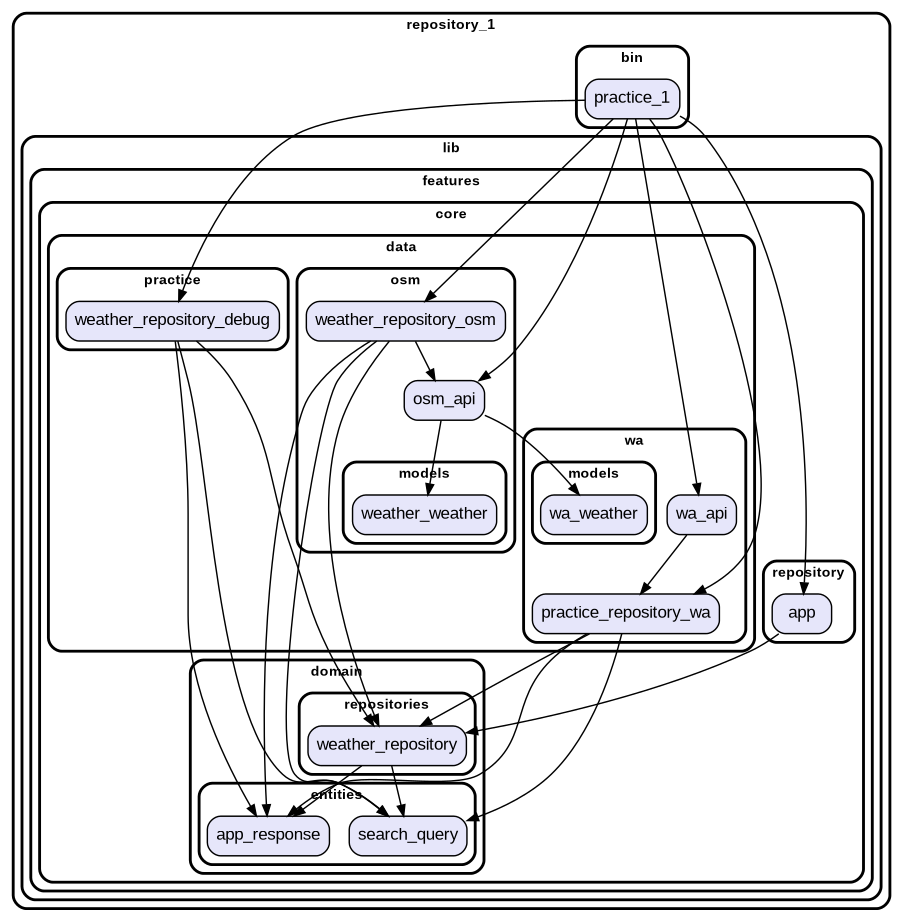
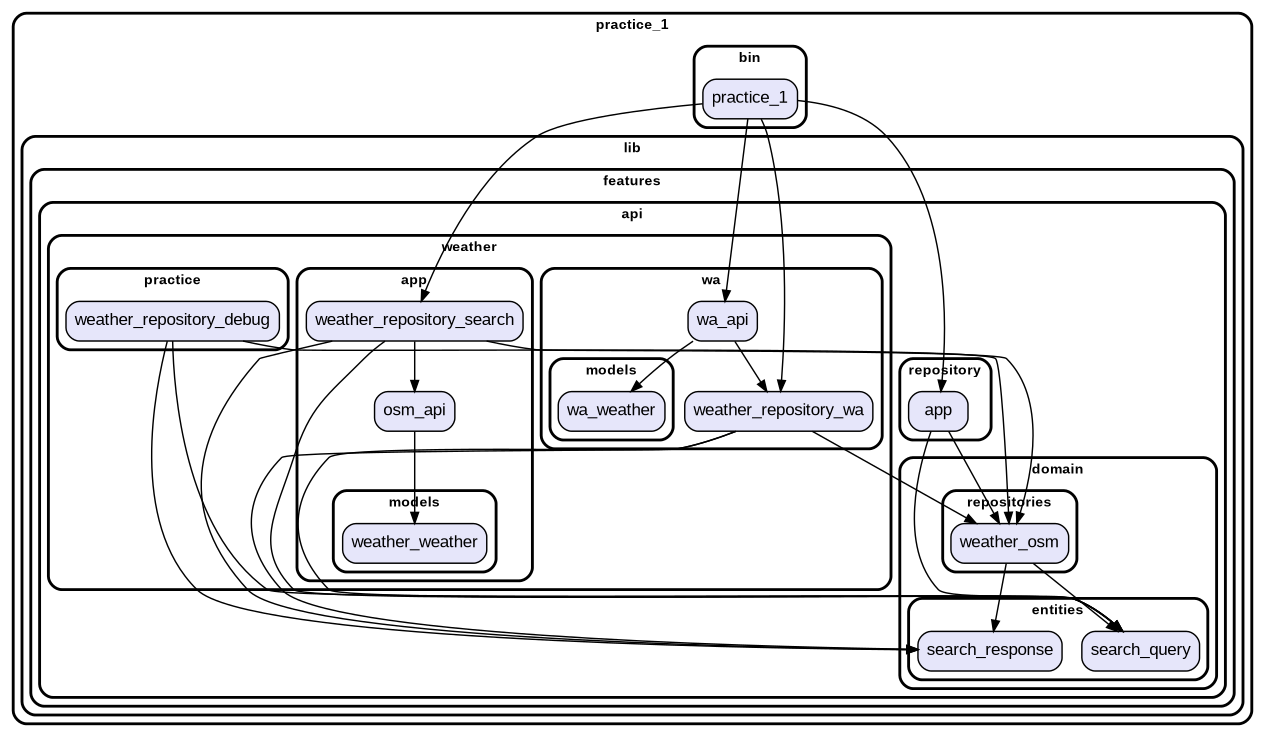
(452, 25) -> (632, 25)
(342, 120) -> none
(452, 215) -> (632, 215)
(402, 248) -> (470, 248)
(575, 257) -> none
(406, 280) -> (415, 280)
(406, 321) -> (415, 321)
(532, 446) -> (660, 366)
none -> (933, 583)
(626, 614) -> (779, 411)
(387, 746) -> (1010, 543)
(268, 836) -> (990, 651)
